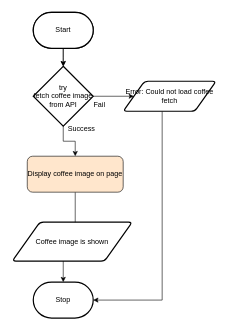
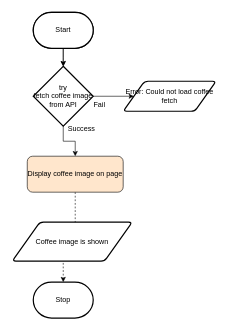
(75, 207) -> (75, 207)
(98, 300) -> none
